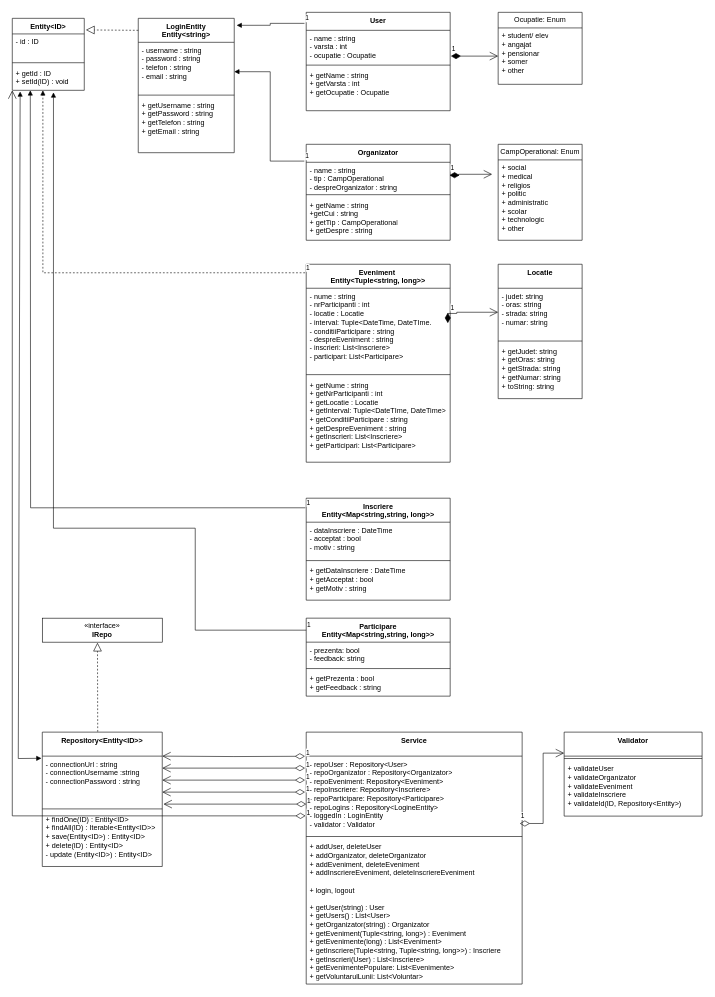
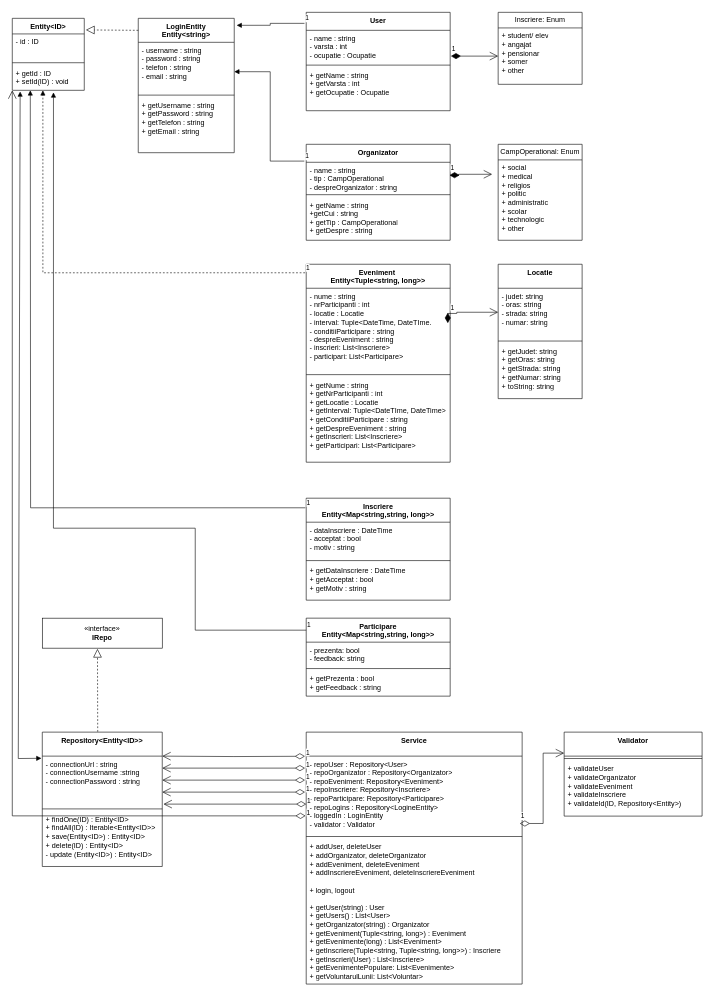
(540, 20) -> (540, 20)
(102, 630) -> (102, 633)
